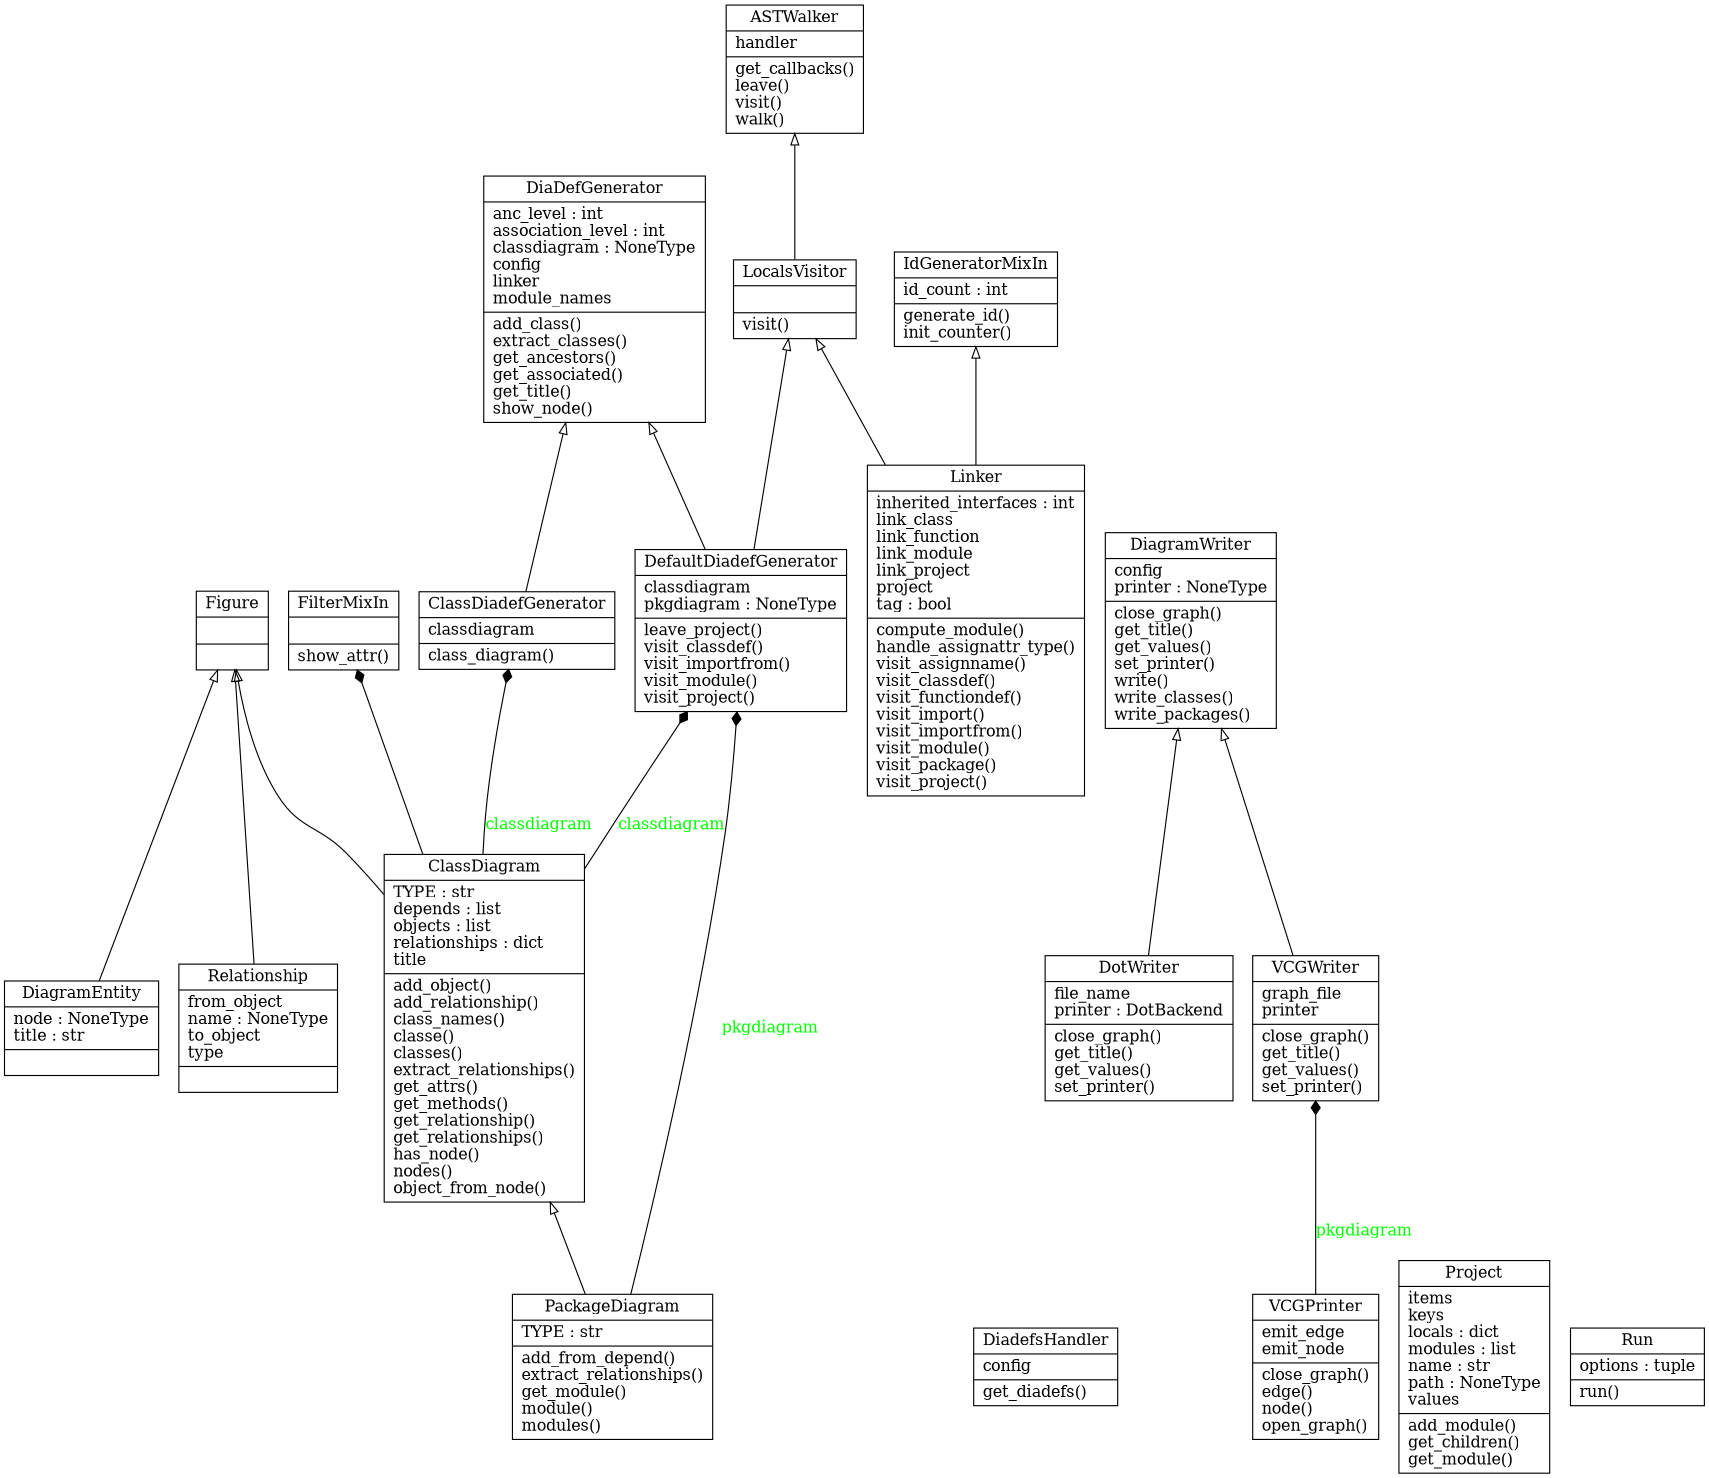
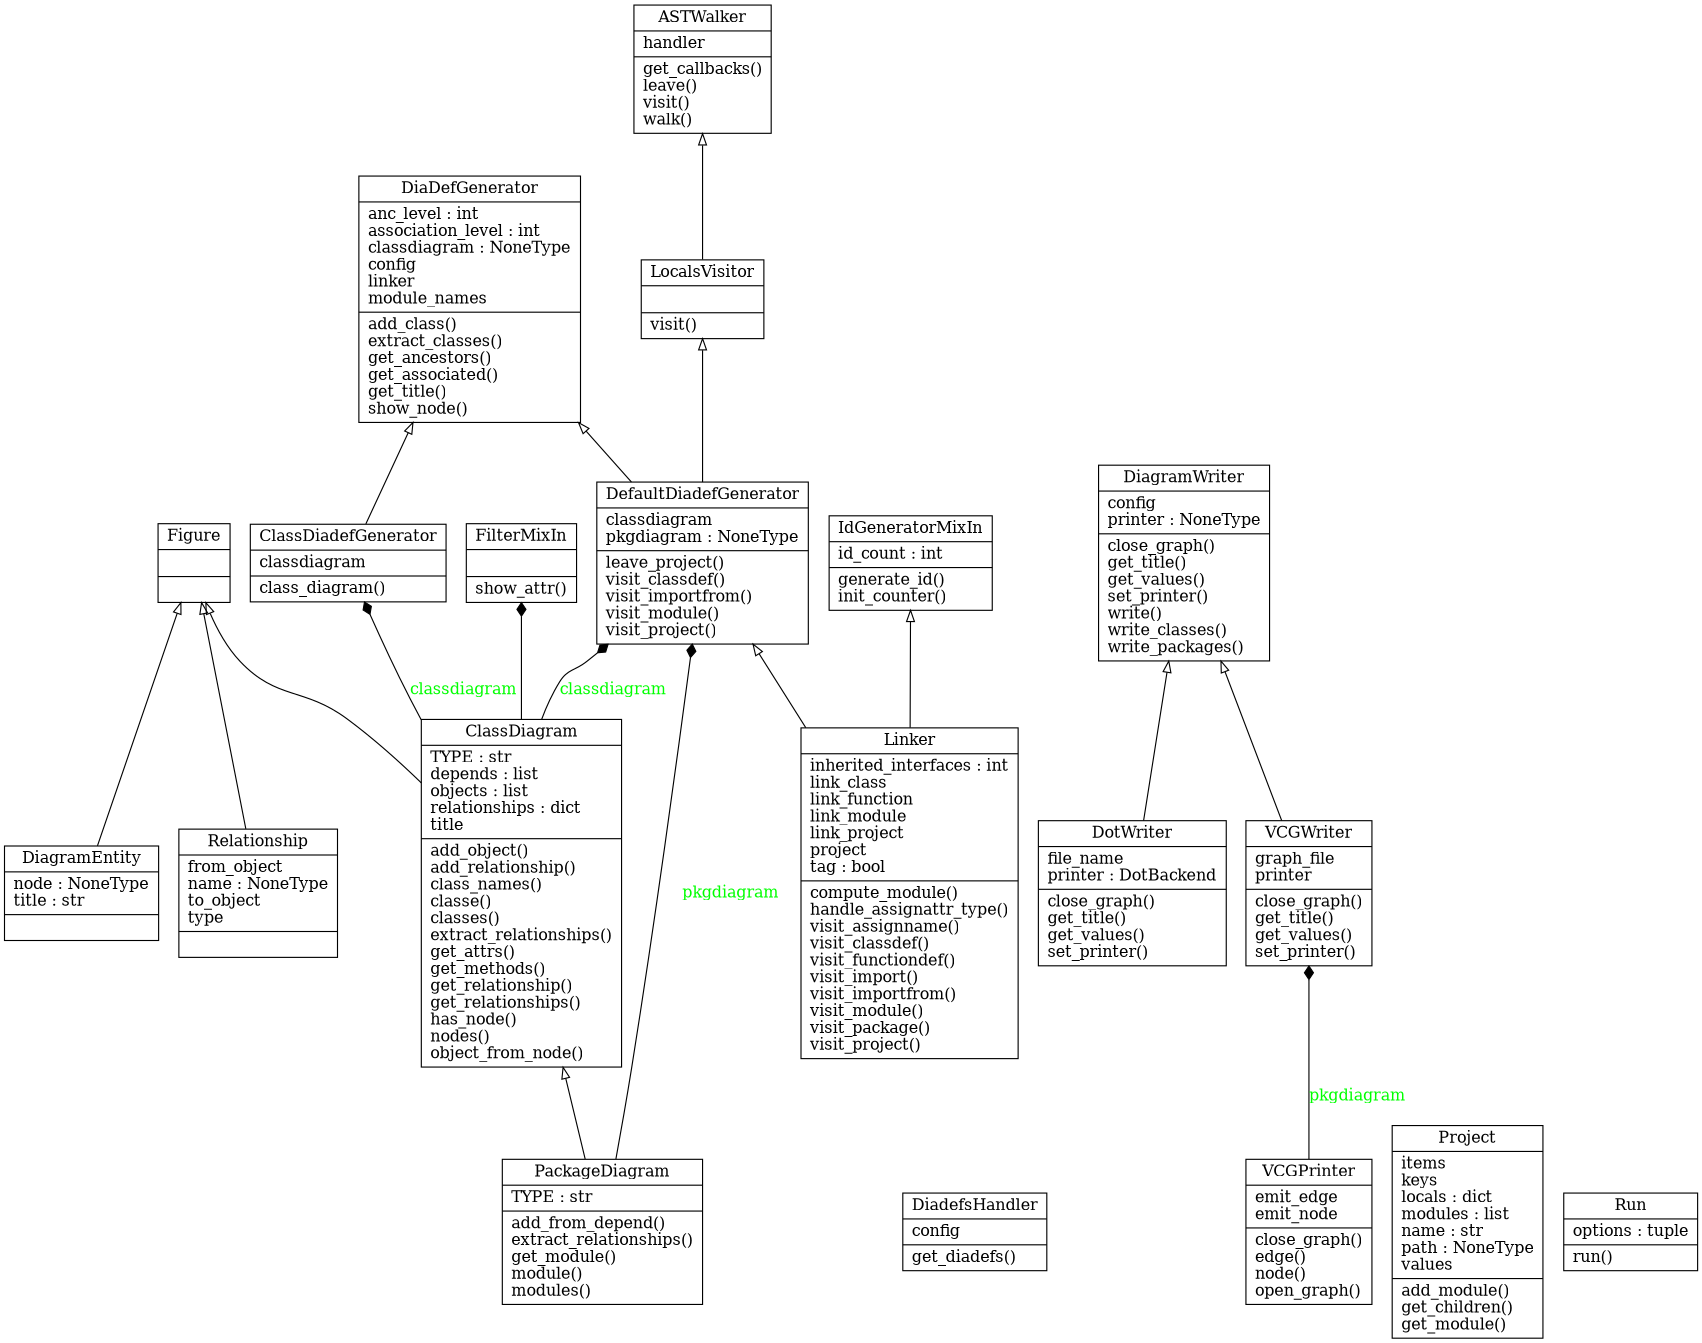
(853, 407) -> (782, 691)
